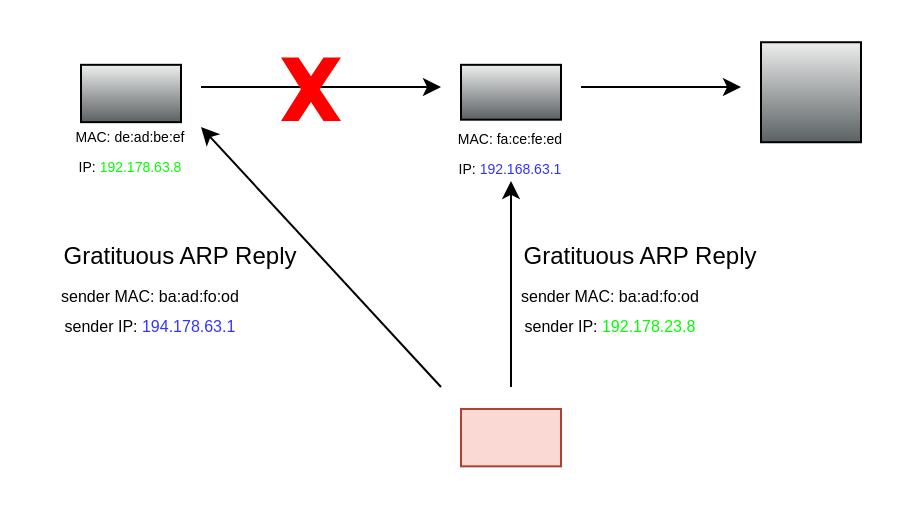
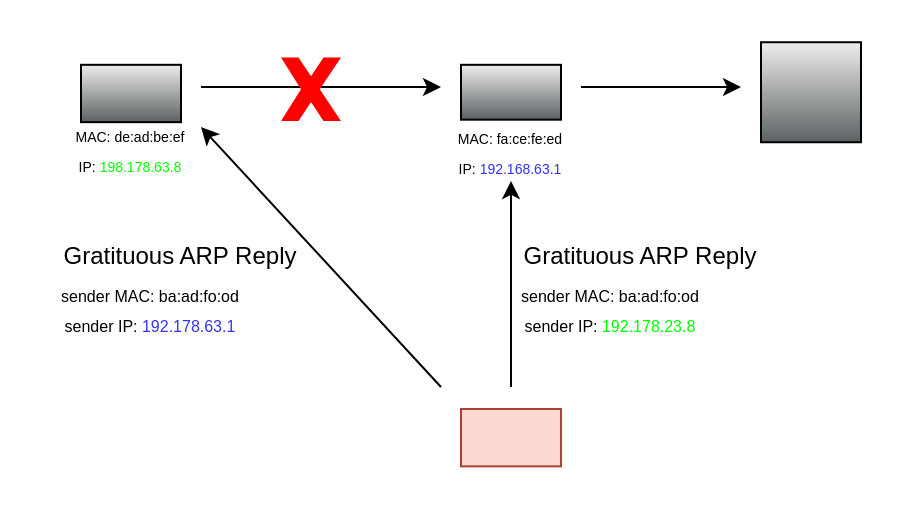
(131, 149) -> (131, 149)
(151, 309) -> (151, 309)
